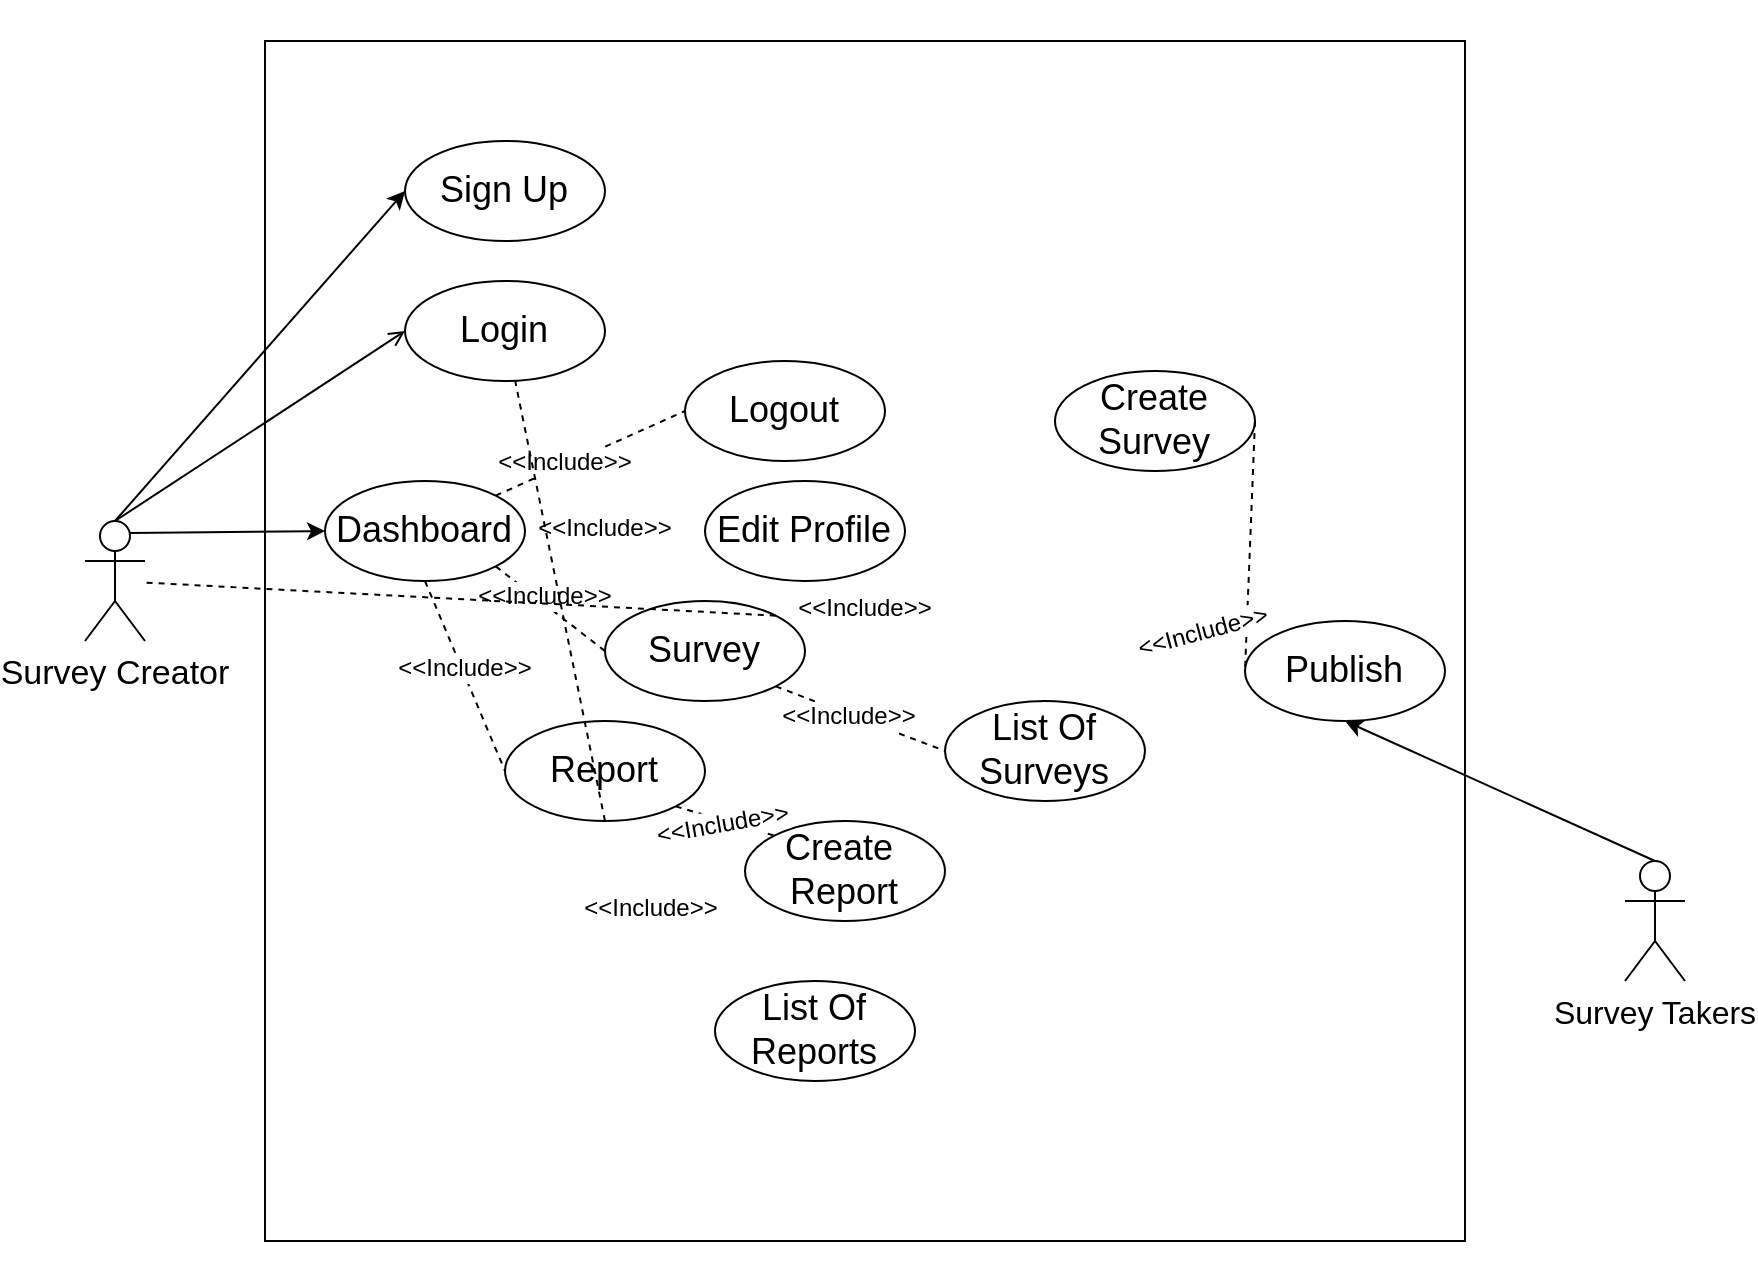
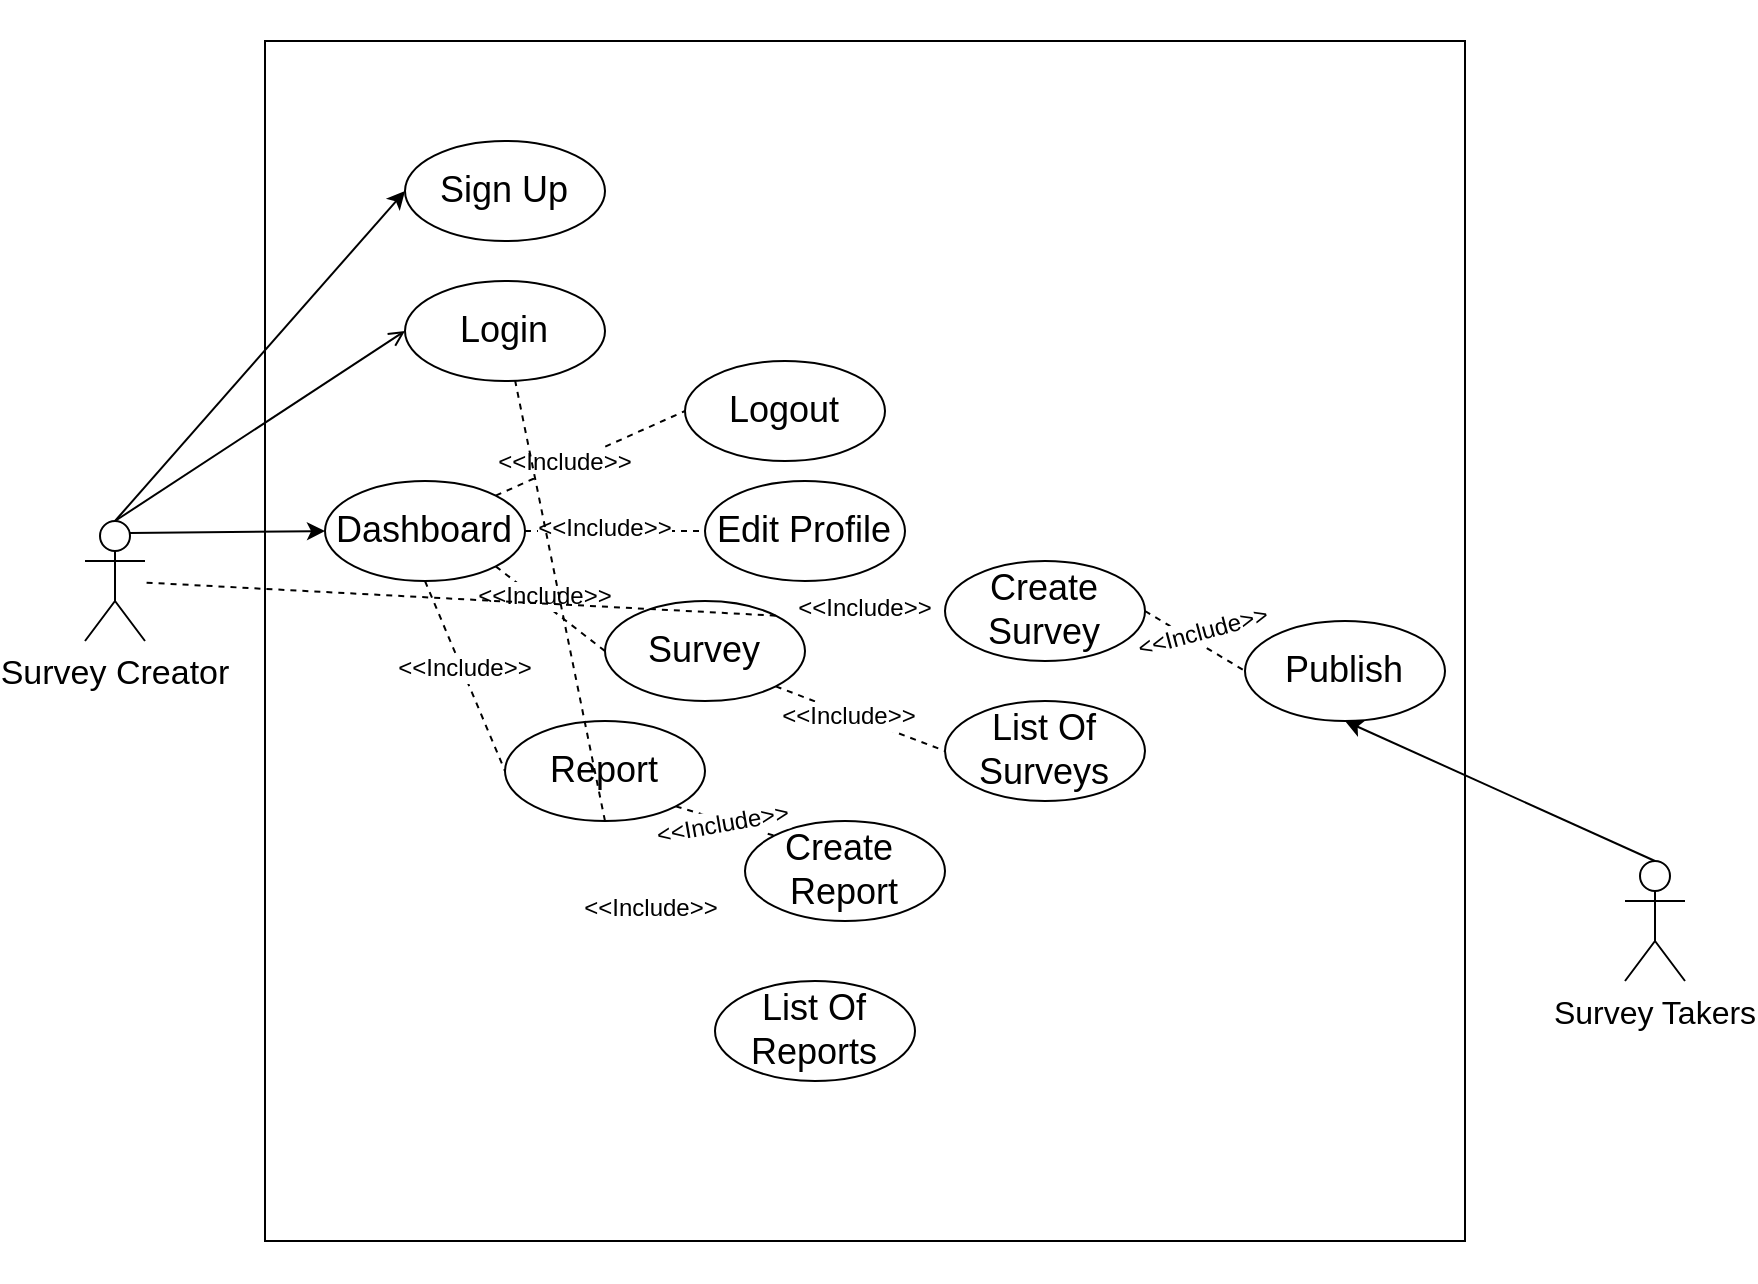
(1155, 421) -> (1045, 611)
none -> (685, 531)
